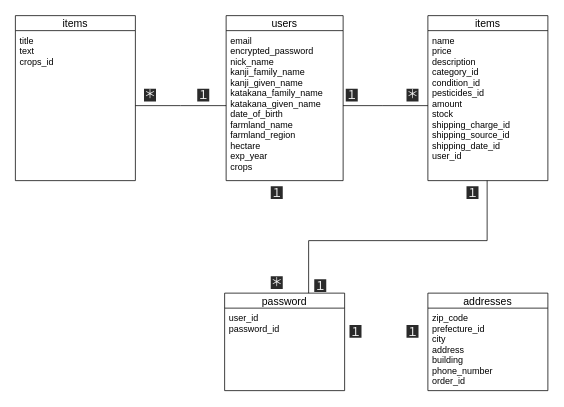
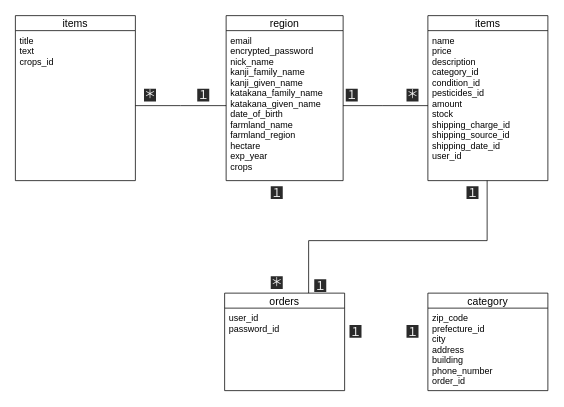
(284, 24) -> (284, 24)
(284, 301) -> (284, 301)
(488, 301) -> (488, 301)
